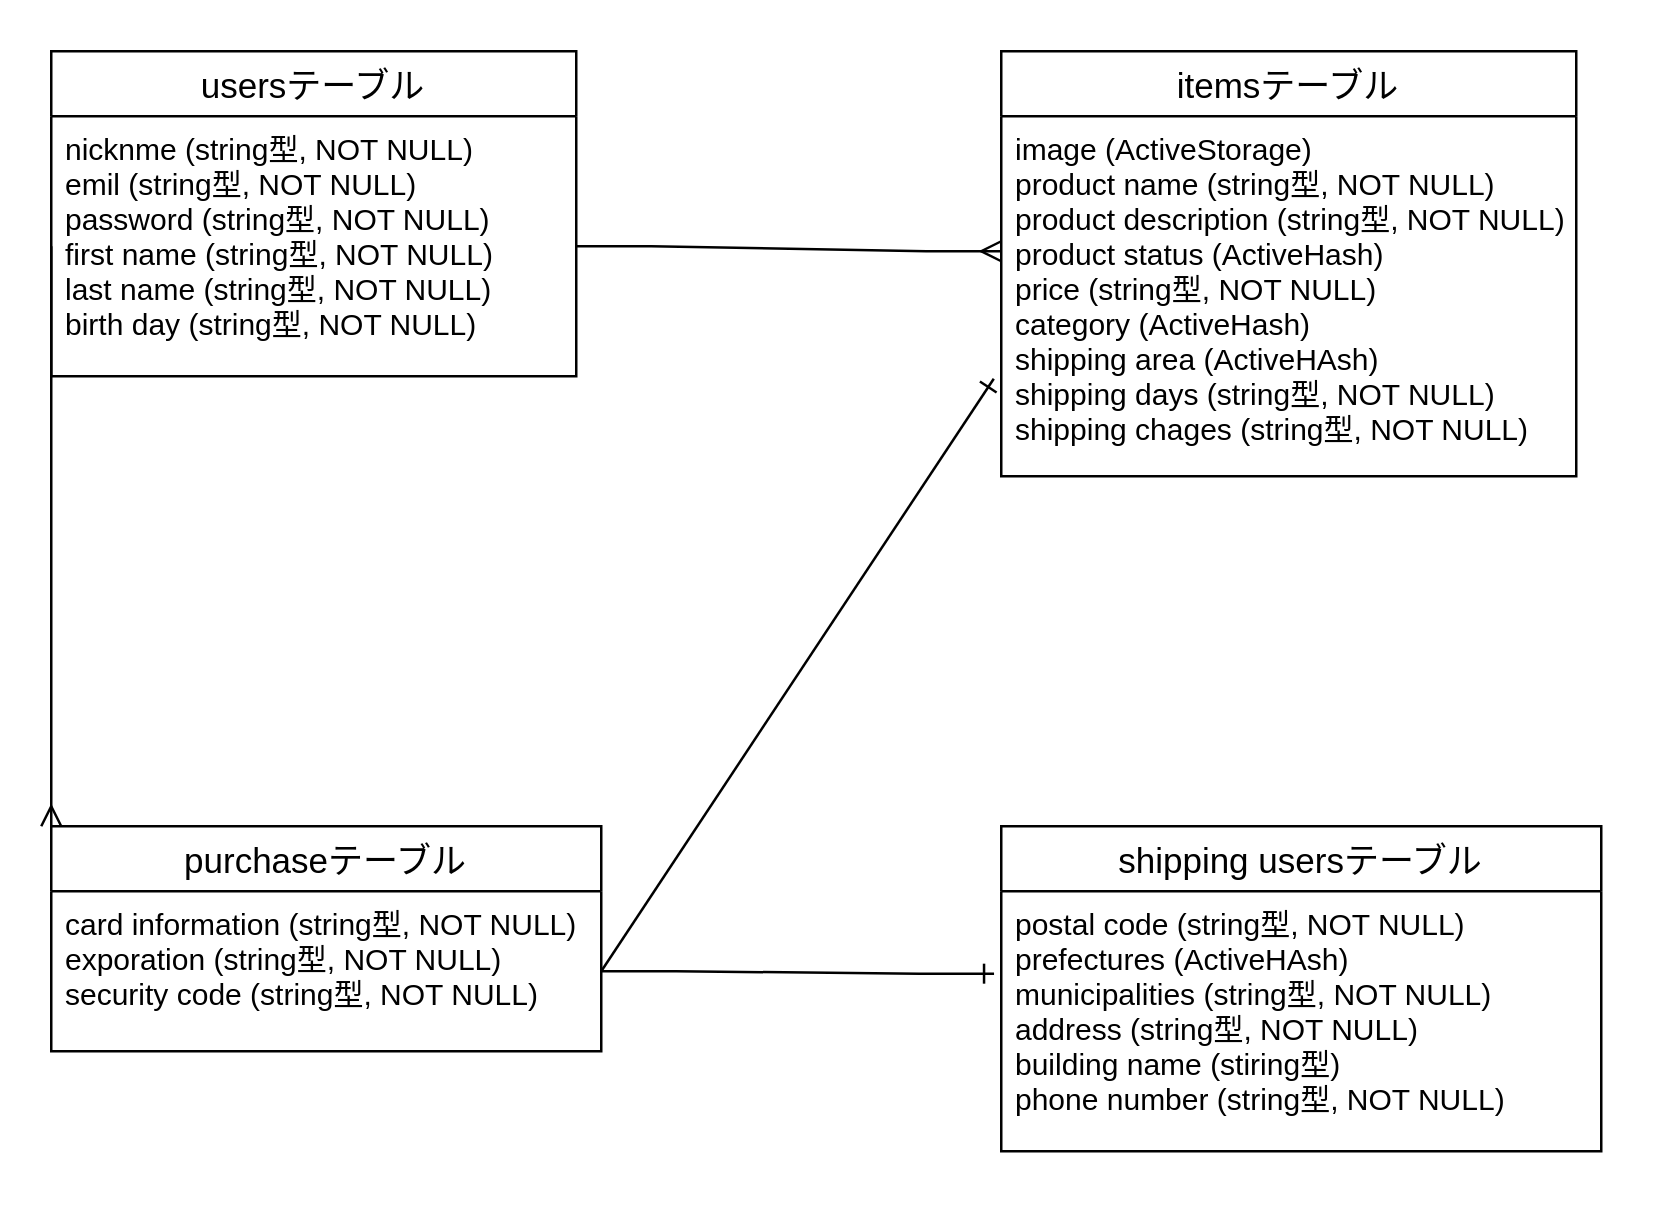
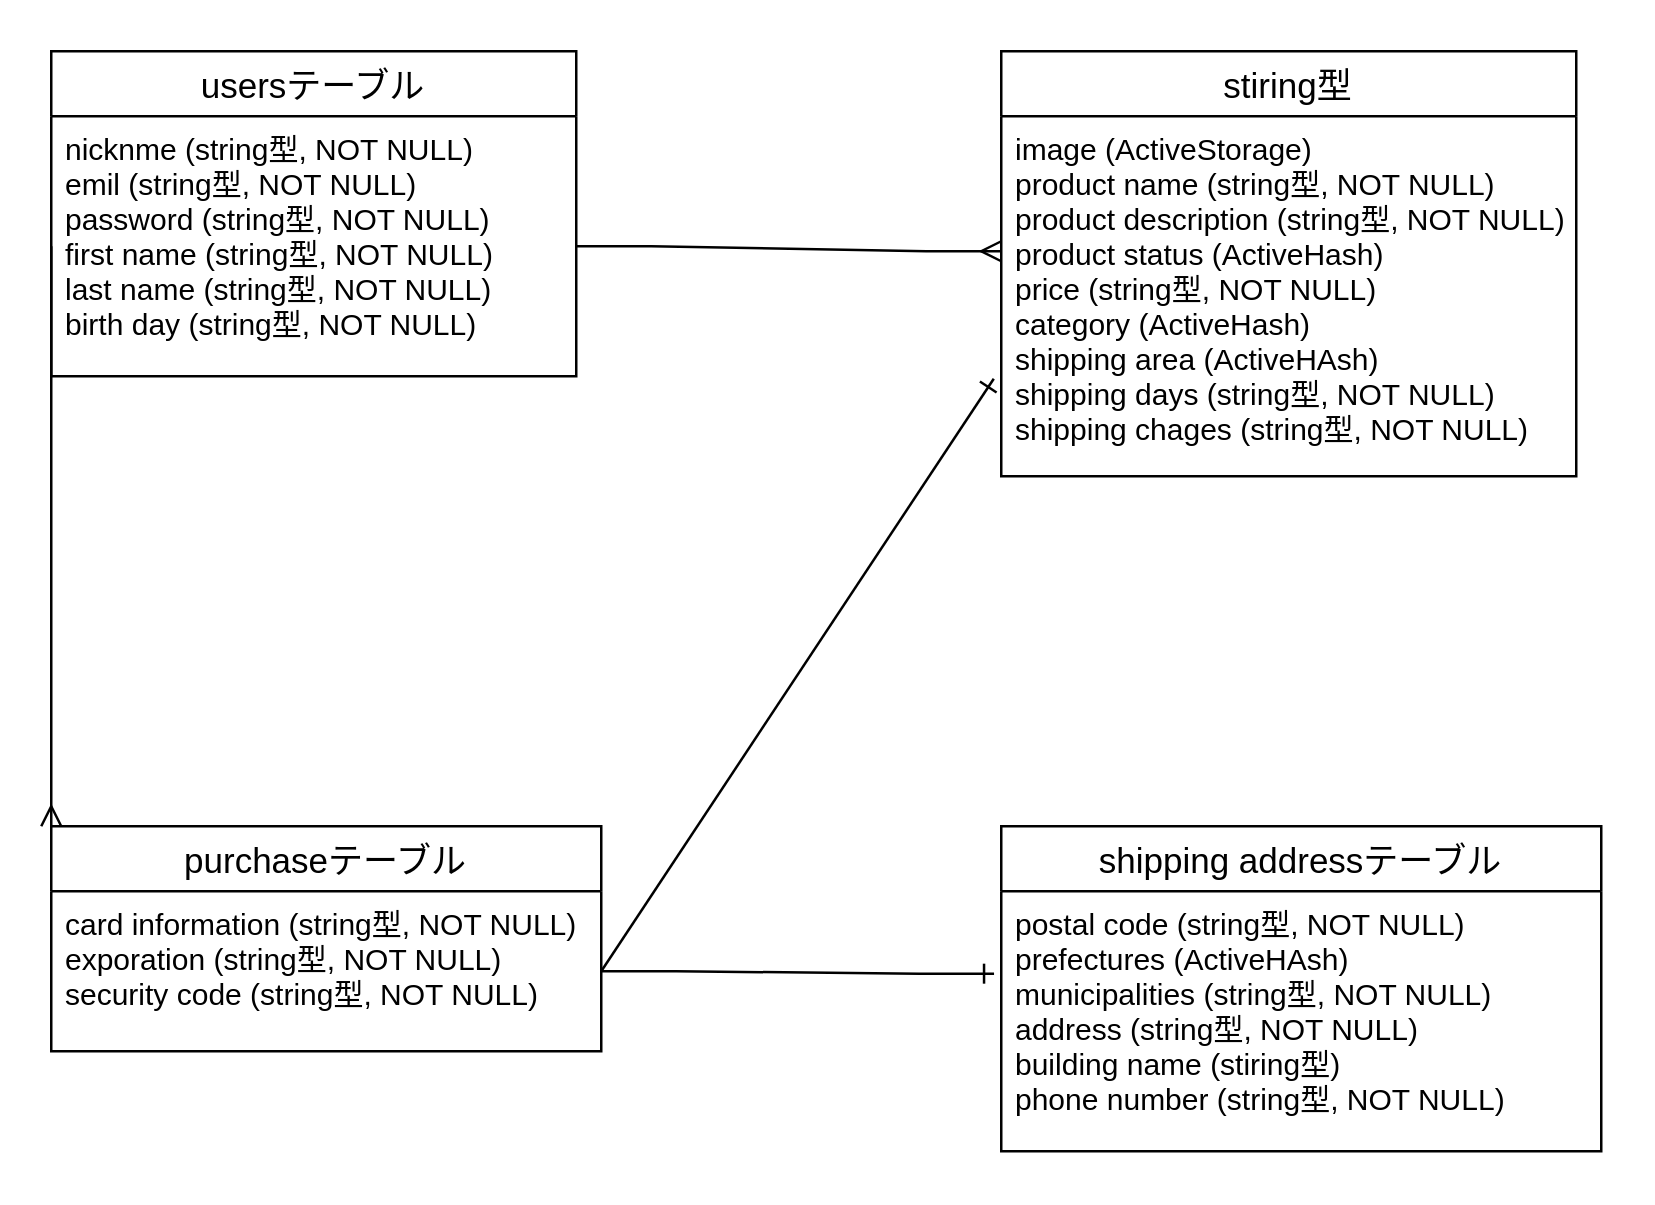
(1288, 86) -> (1288, 86)
(1300, 861) -> (1300, 861)
